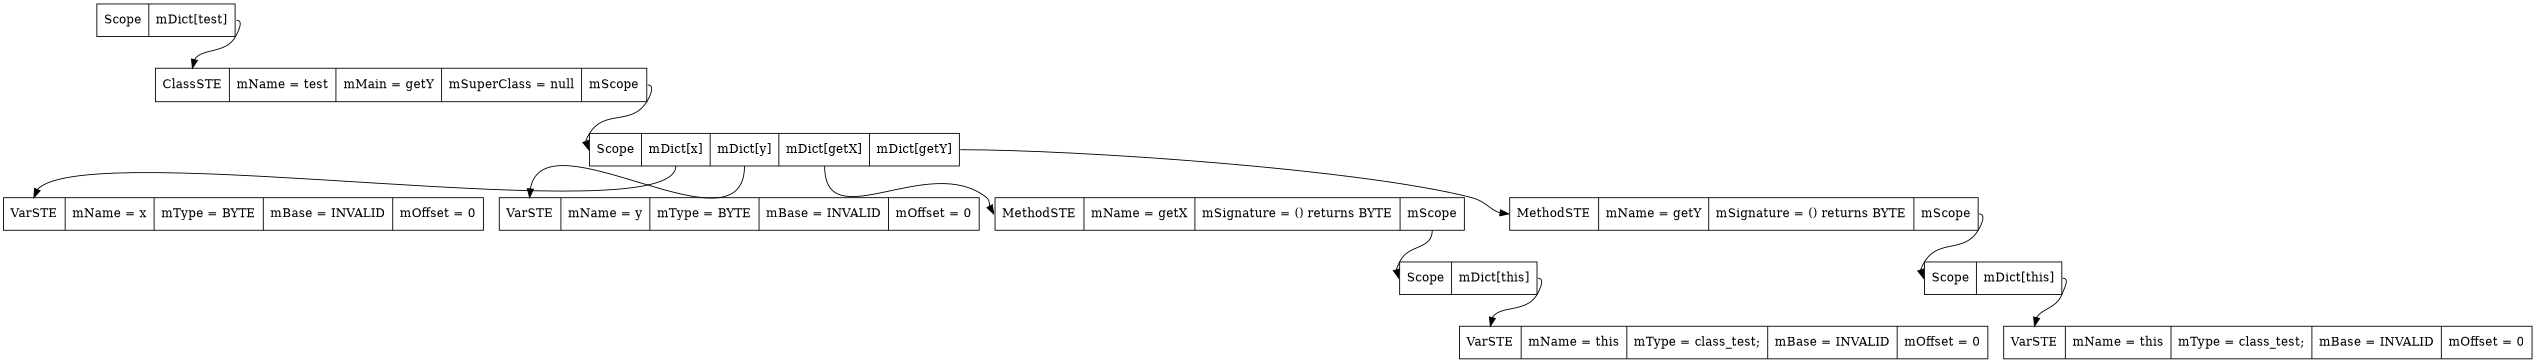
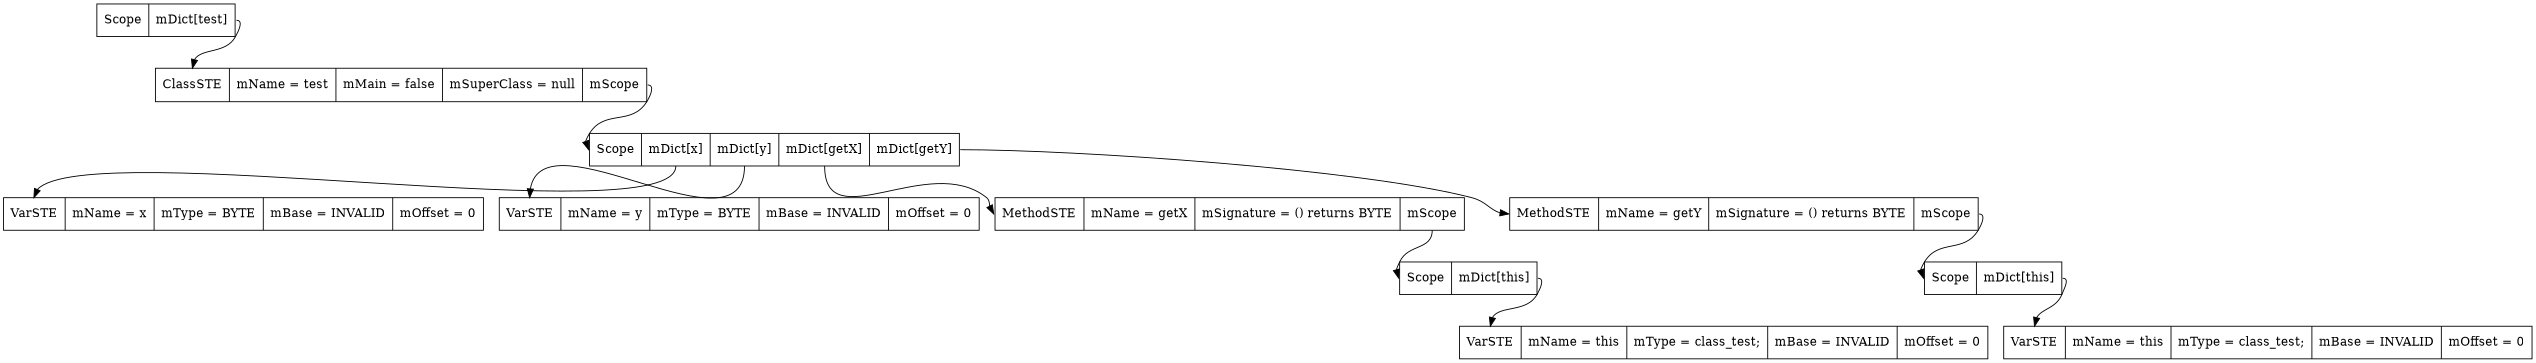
(389, 85) -> (389, 85)
